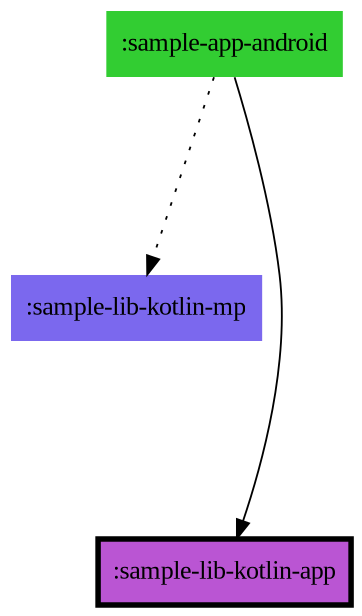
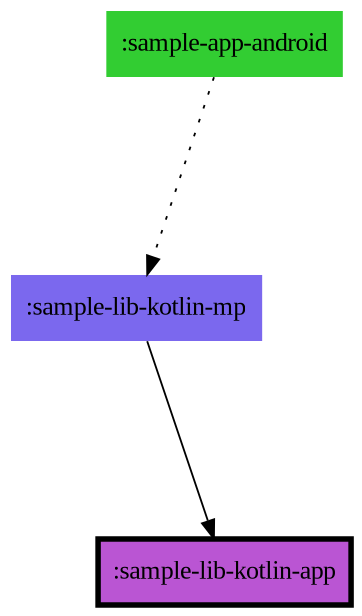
(281, 299) -> (178, 431)
